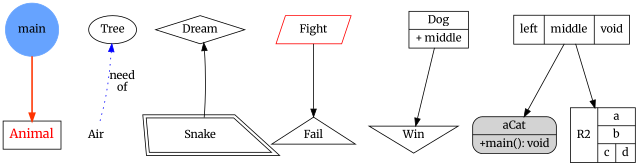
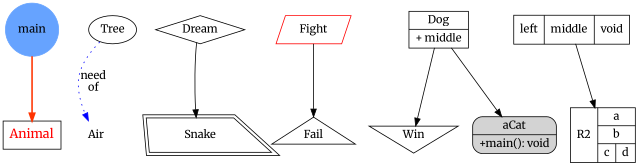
(546, 77) -> (474, 79)
(205, 84) -> (195, 76)
(107, 87) -> (79, 75)
